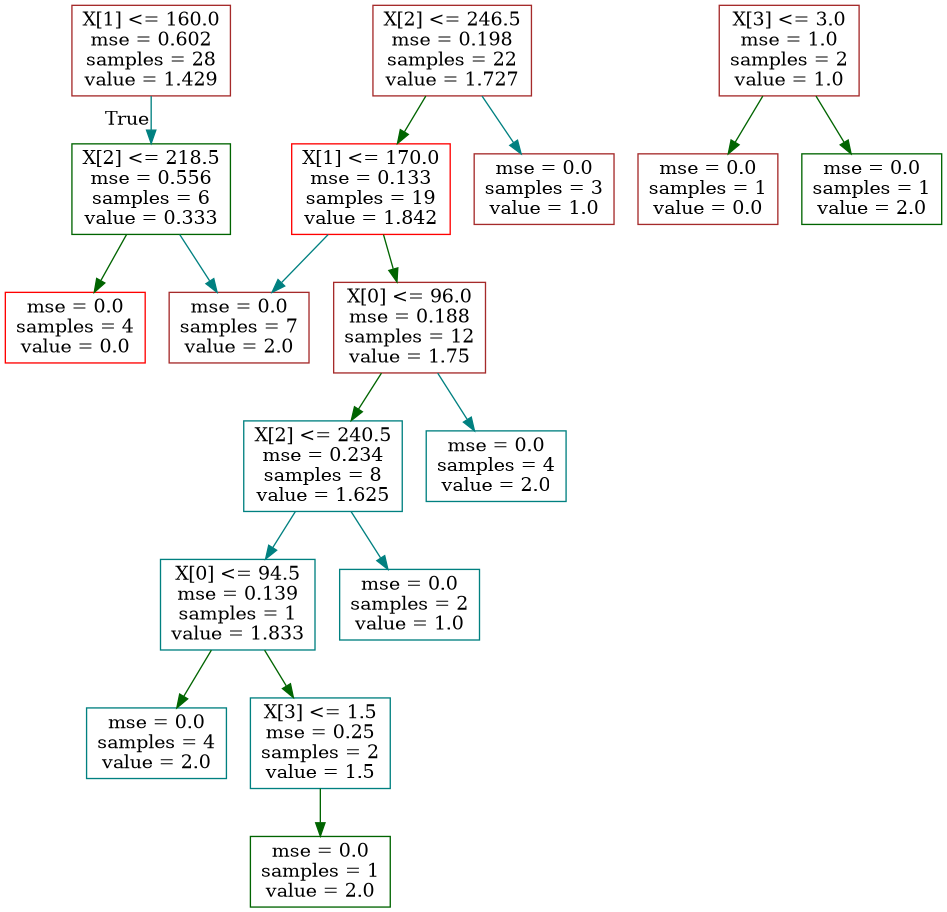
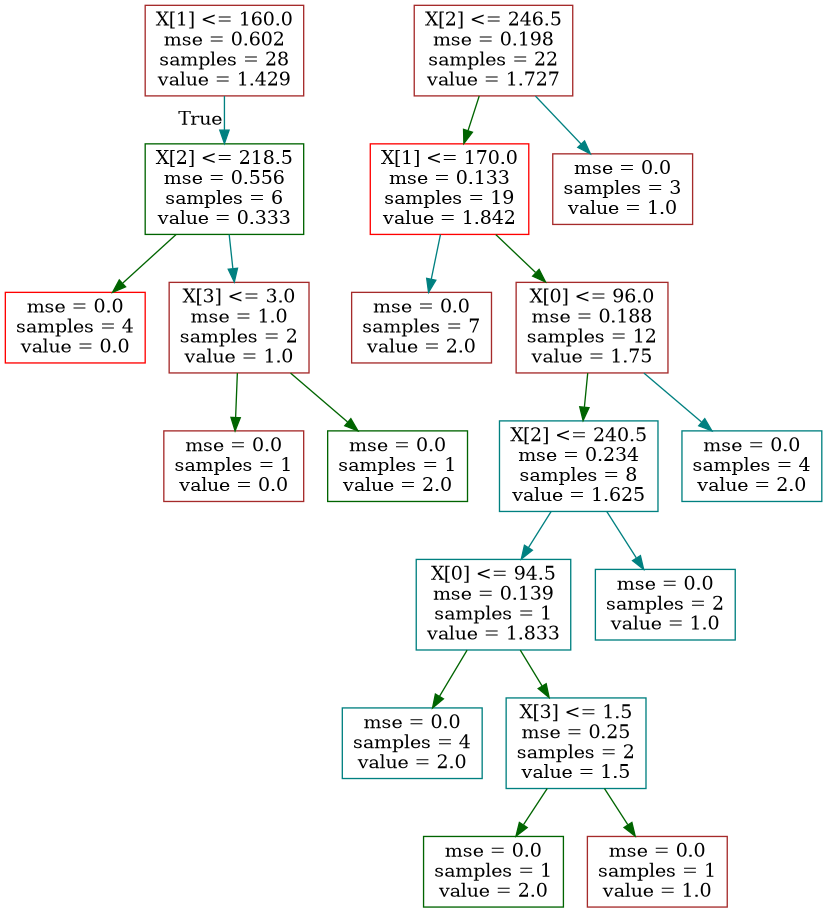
(195, 258) -> (231, 252)
none -> (657, 872)
